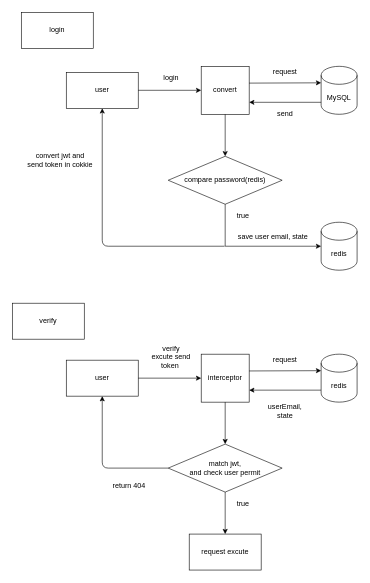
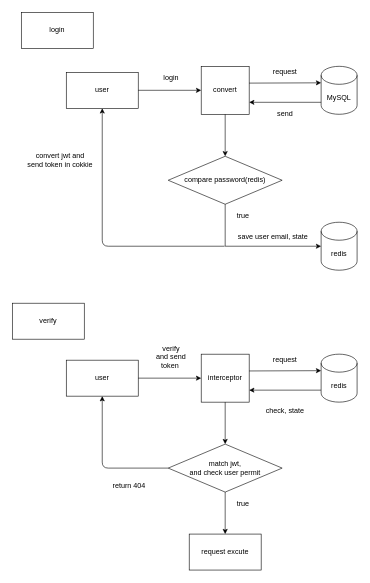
(171, 357) -> (171, 357)
(285, 411) -> (285, 411)
